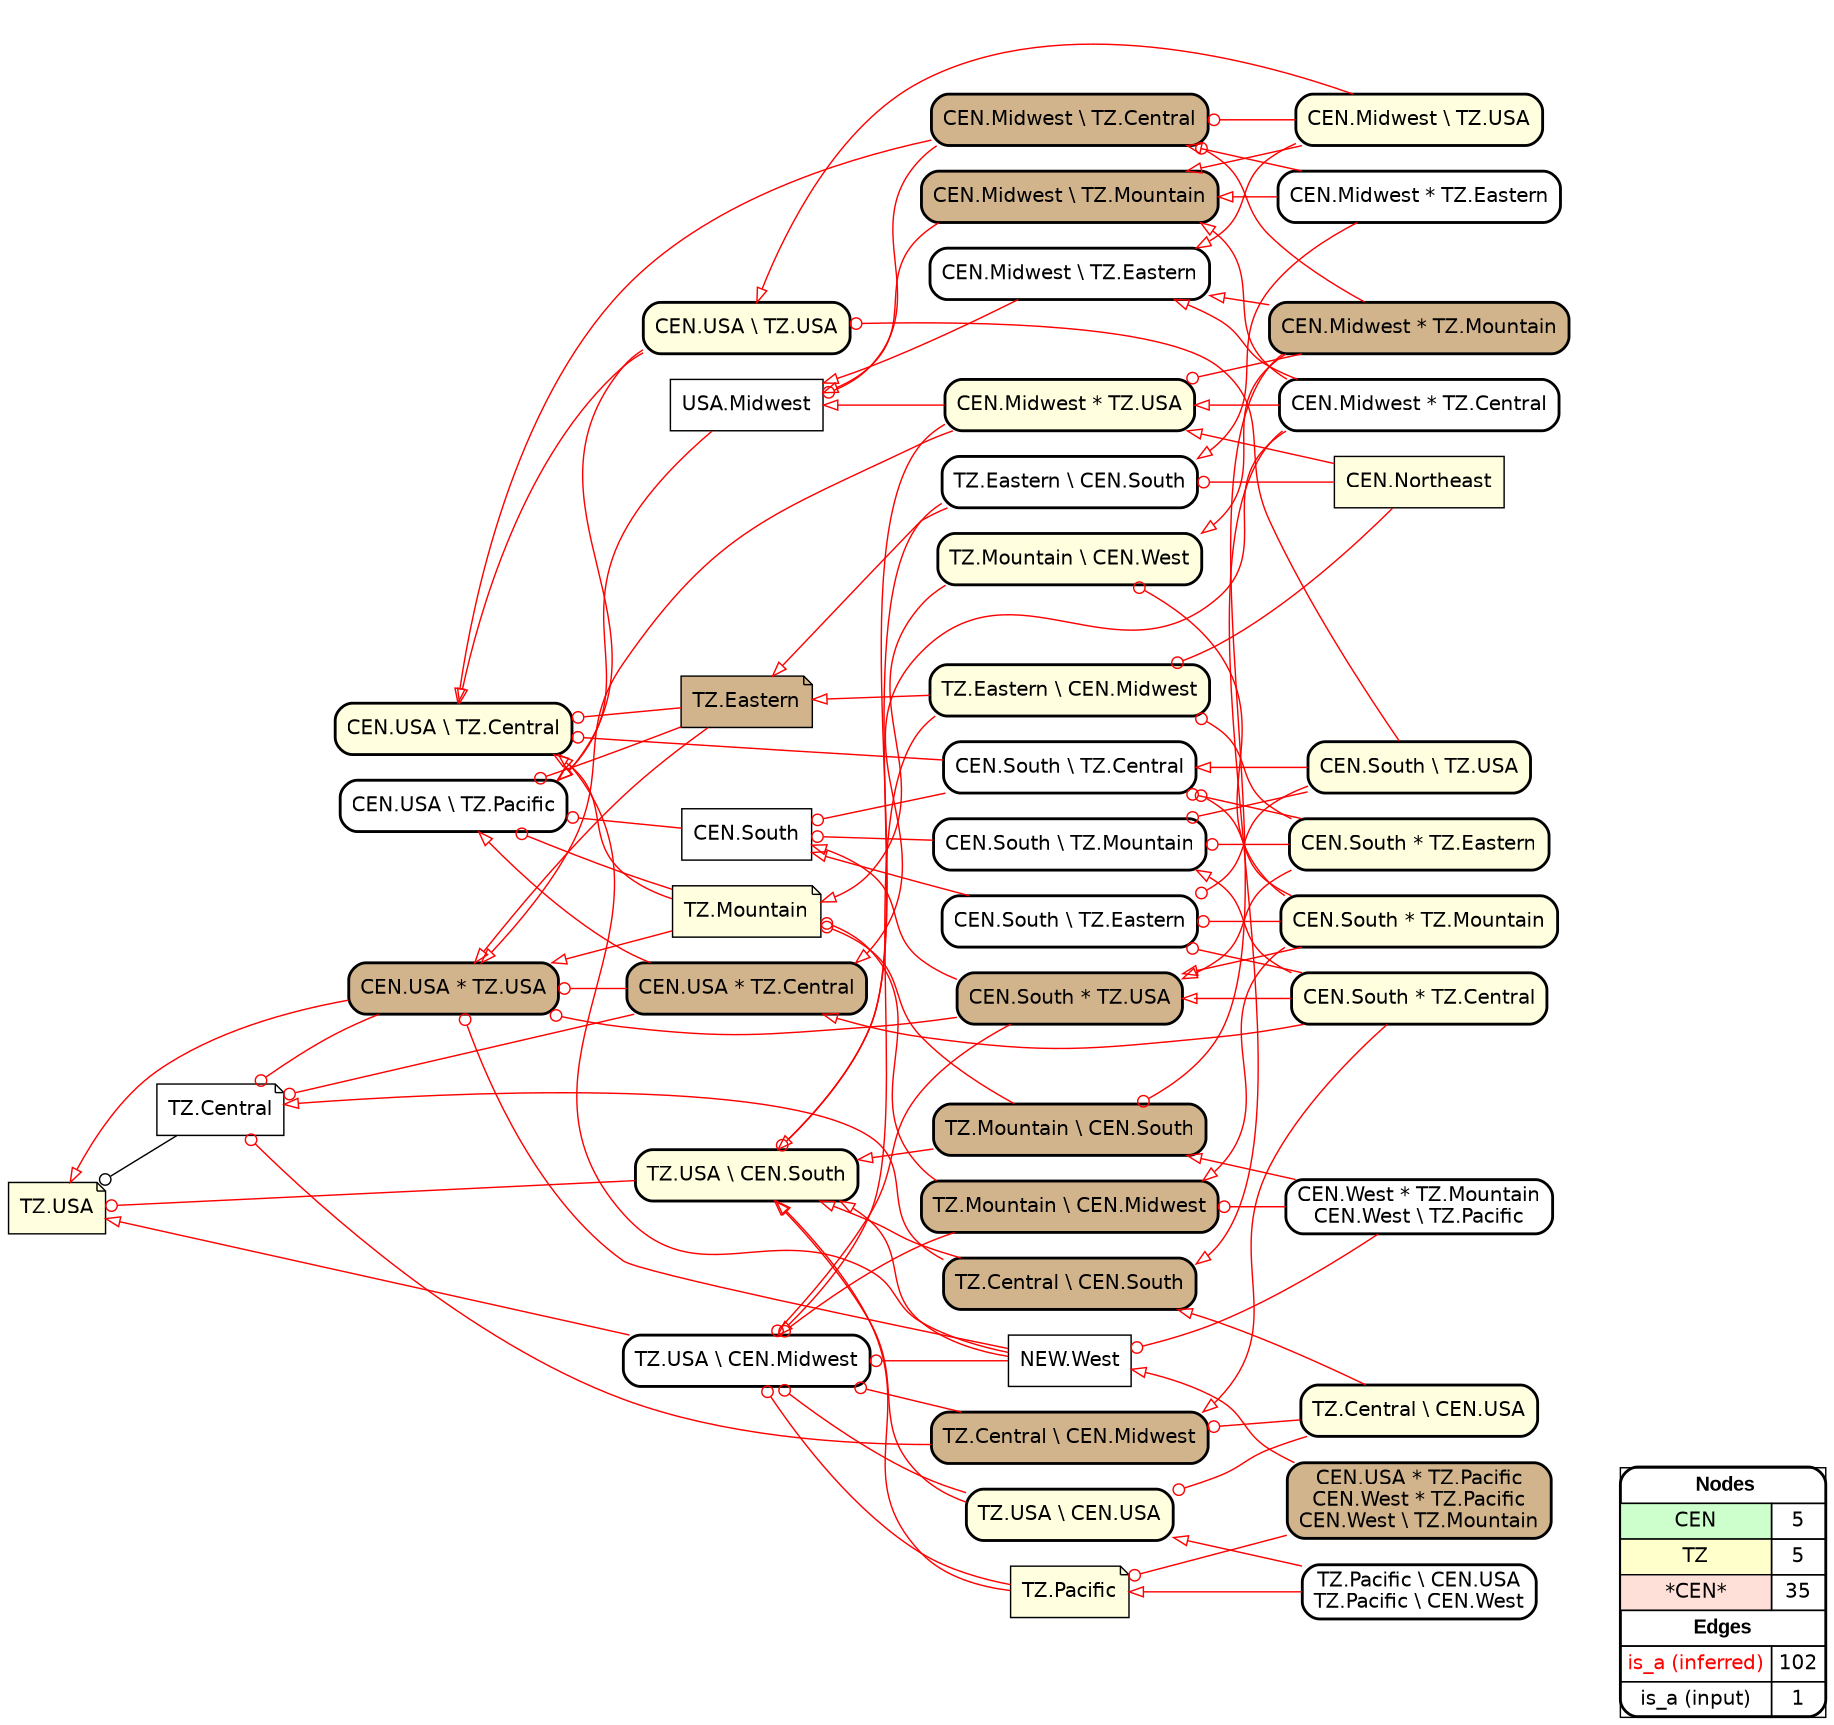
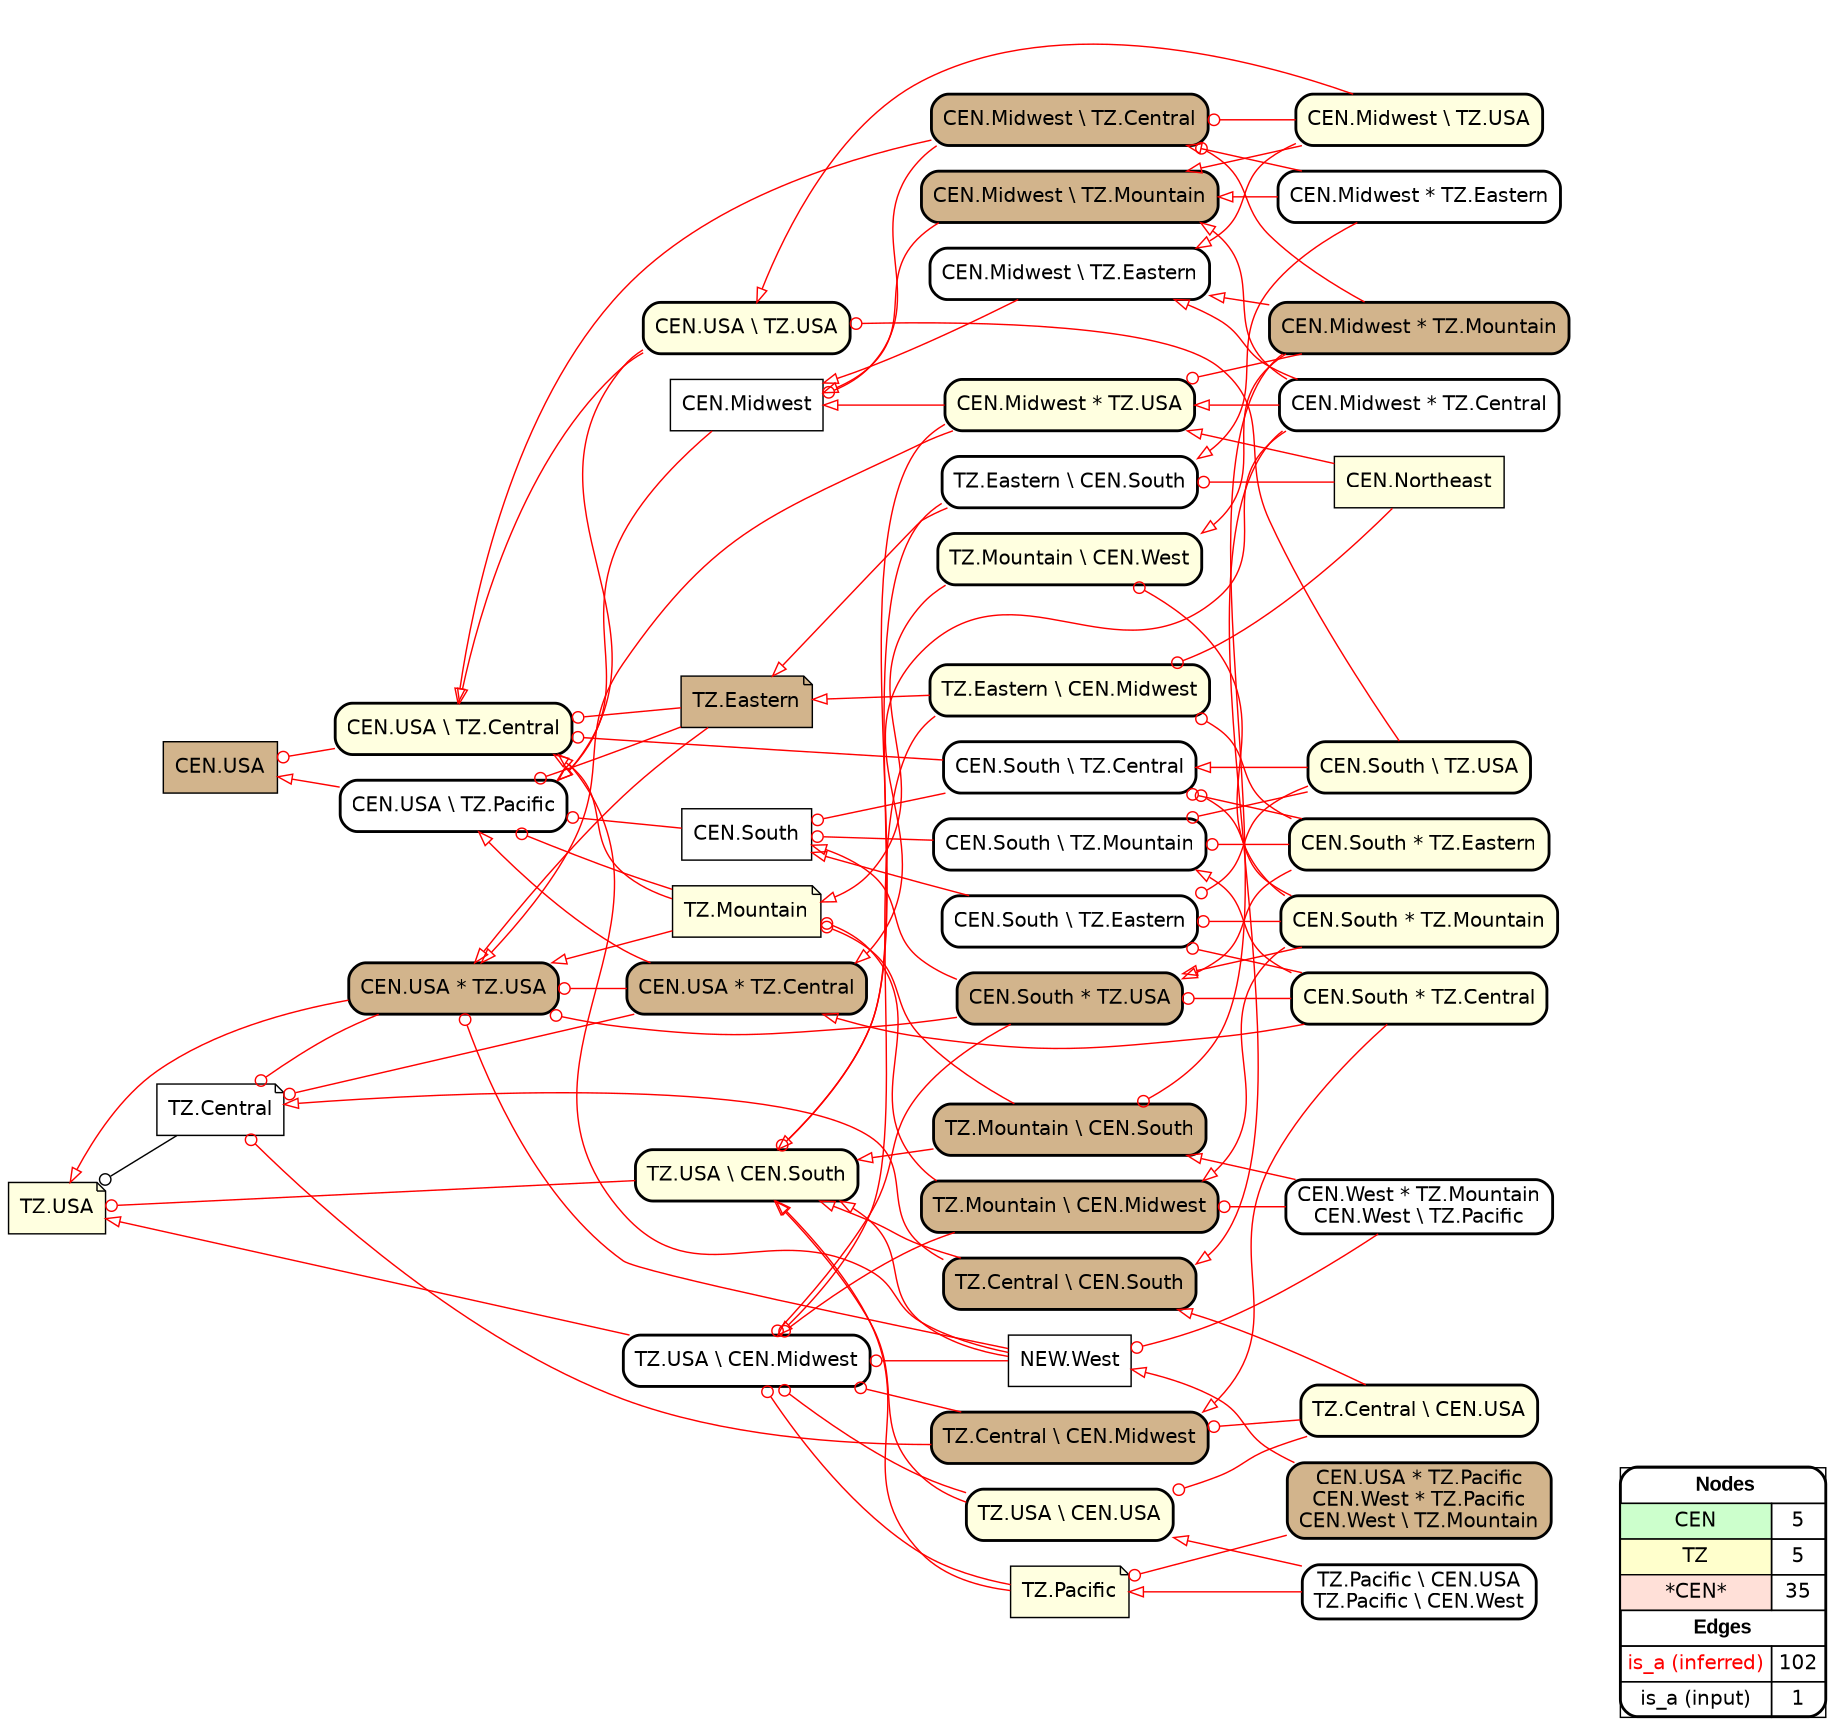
(747, 405) -> (747, 405)
none -> (220, 767)
(1265, 998) -> (1265, 998)
